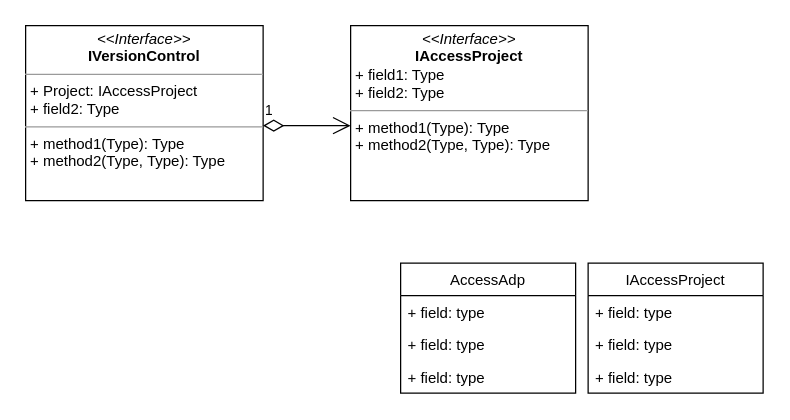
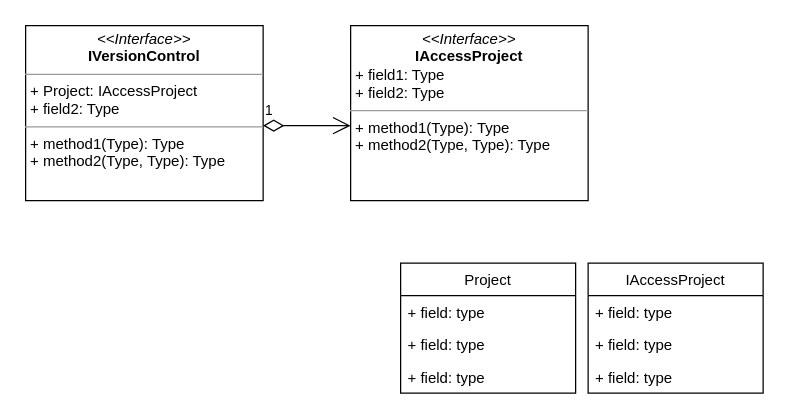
(488, 280) -> (488, 280)
